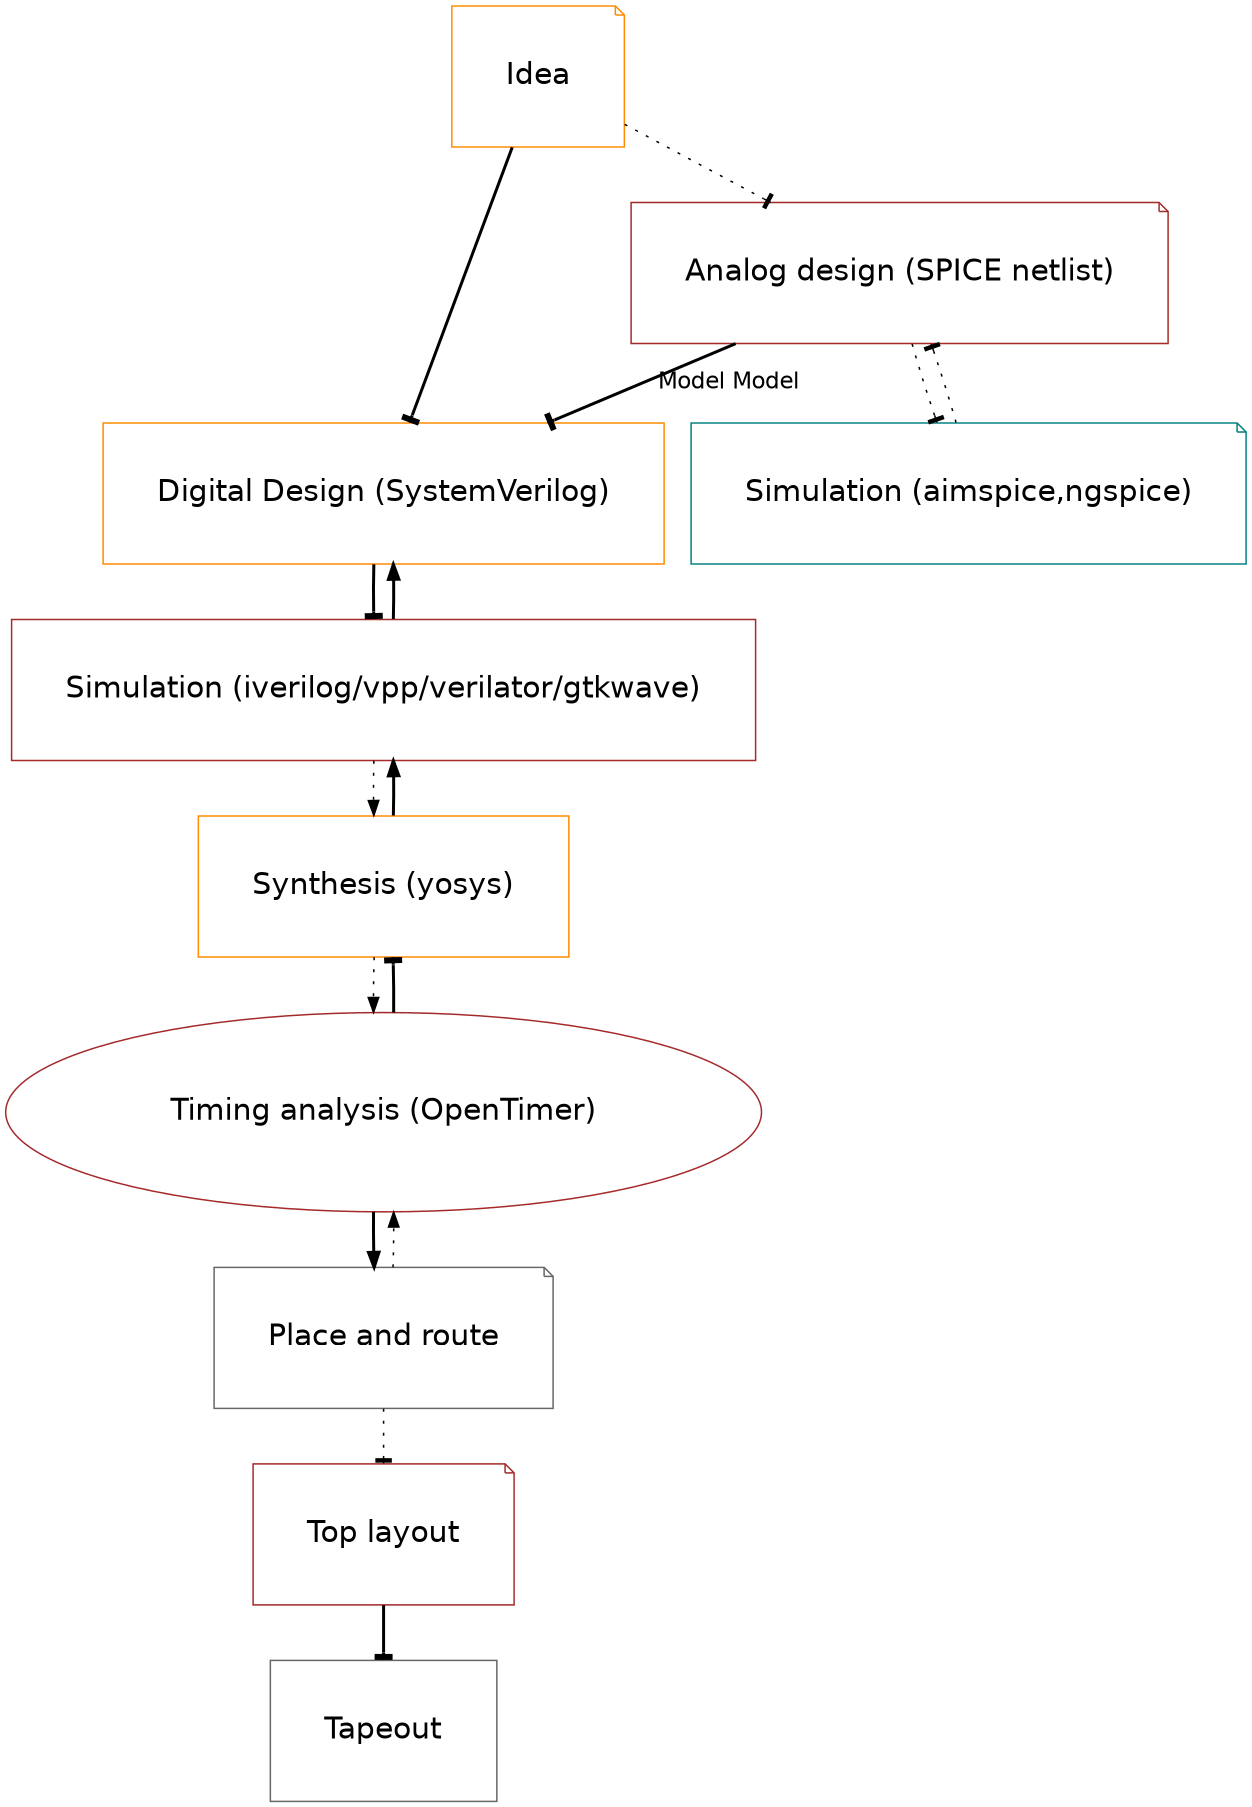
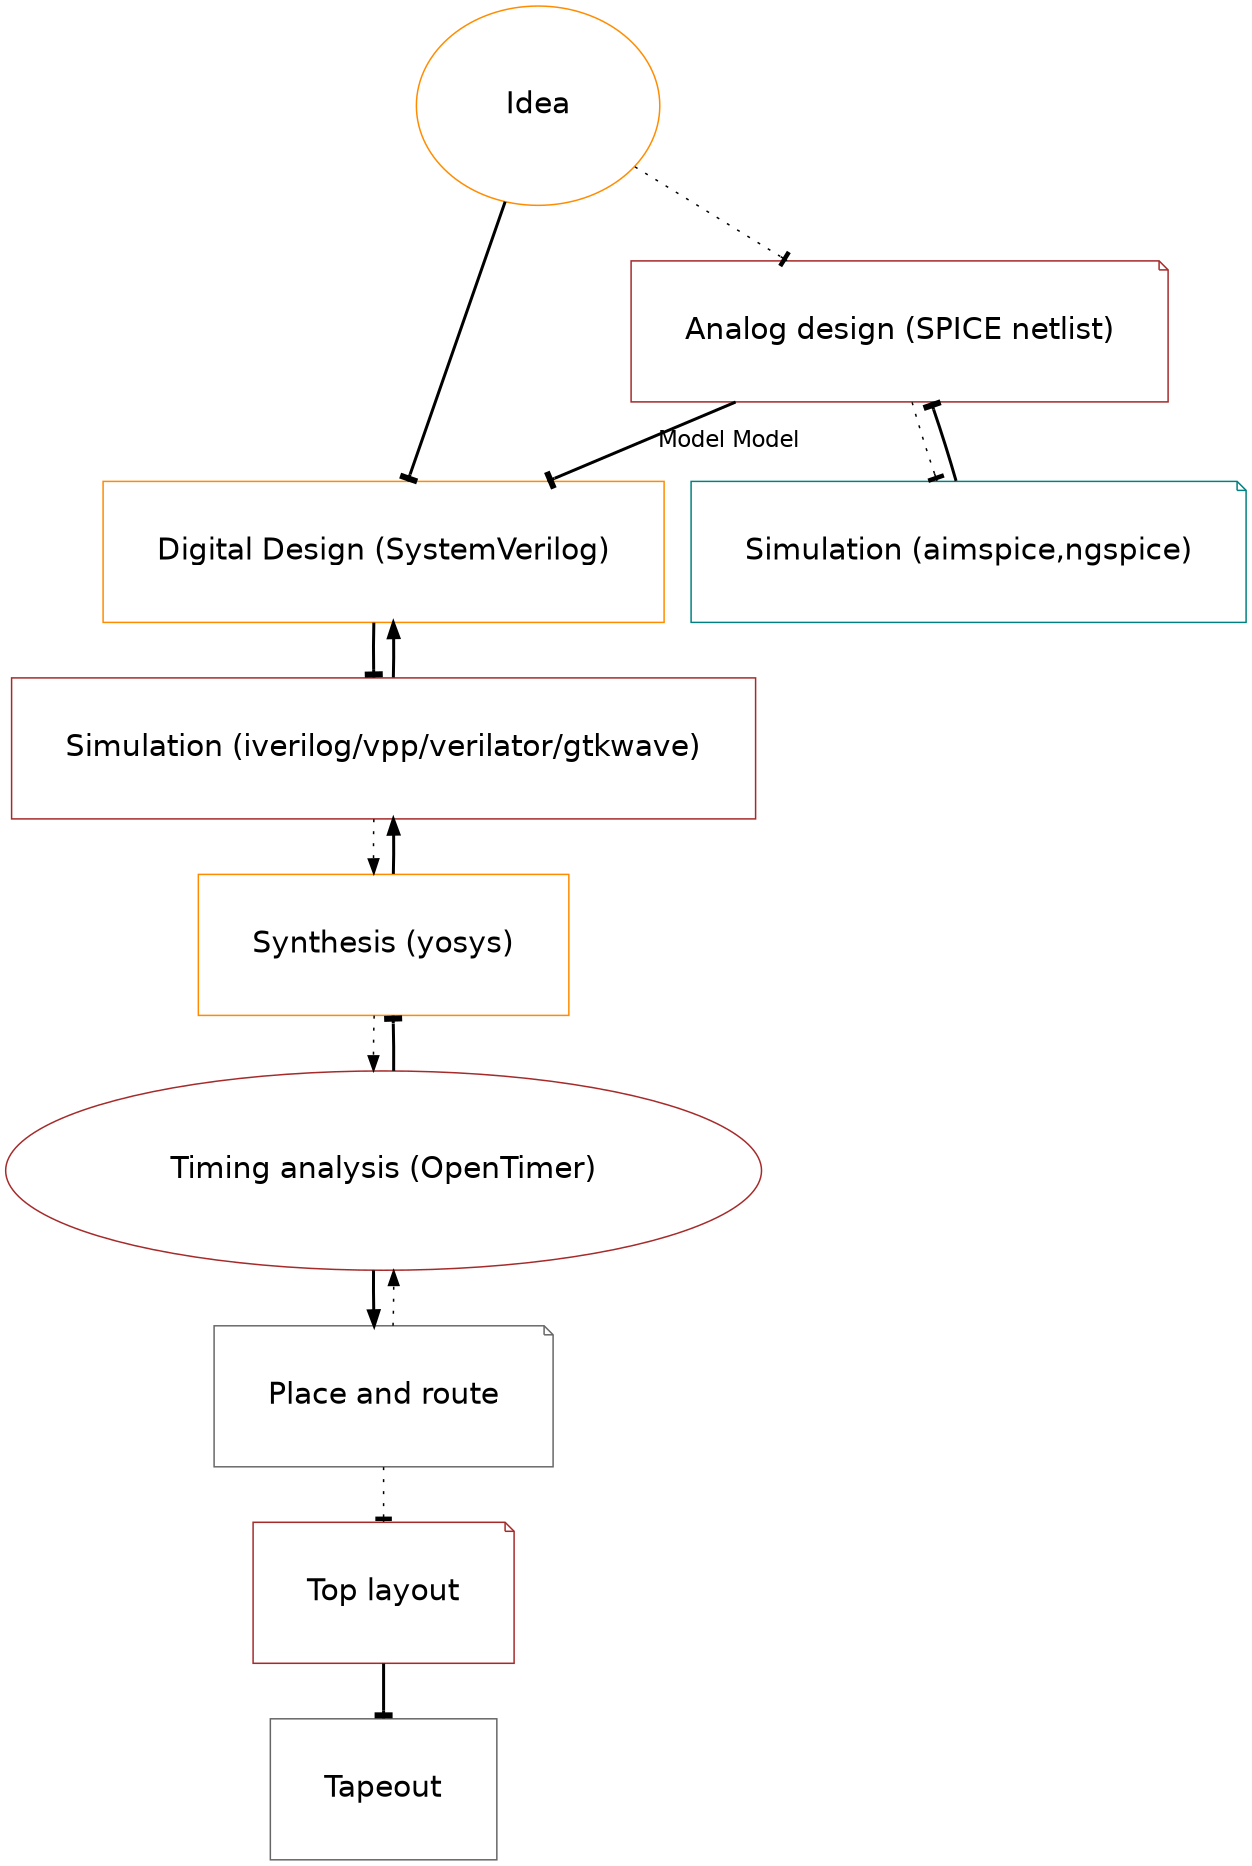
(538, 76) -> (538, 106)
(945, 387) -> (945, 445)
